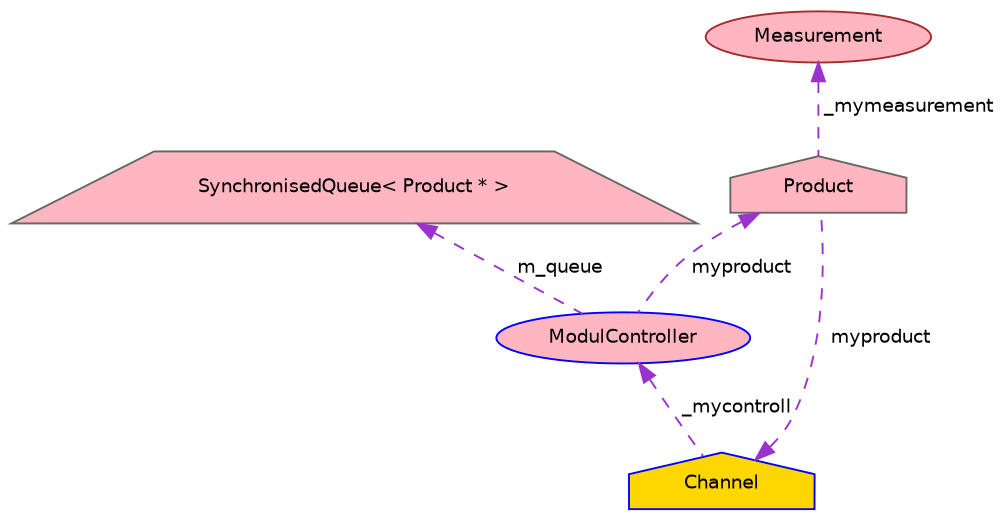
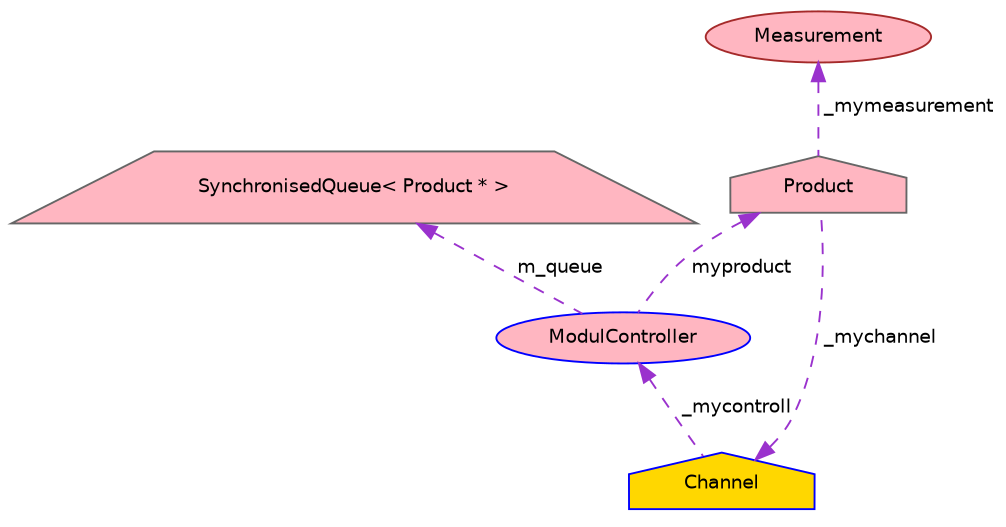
(878, 338) -> (878, 338)
